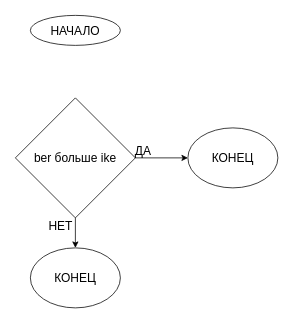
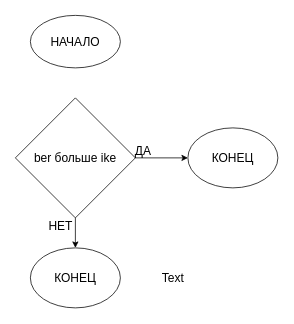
(75, 30) -> (75, 42)
none -> (173, 278)
